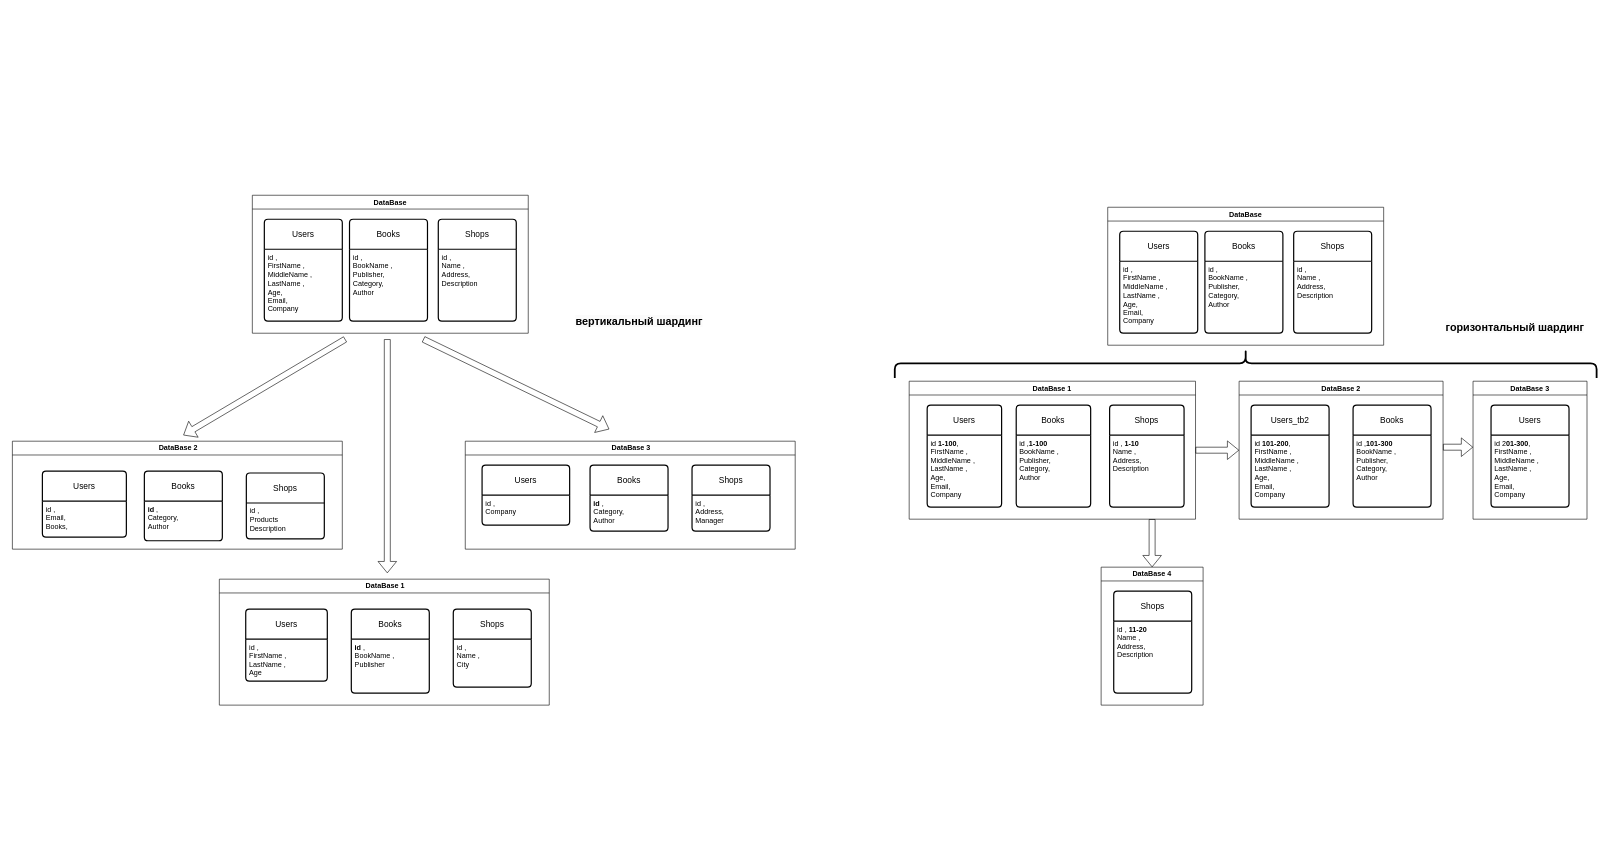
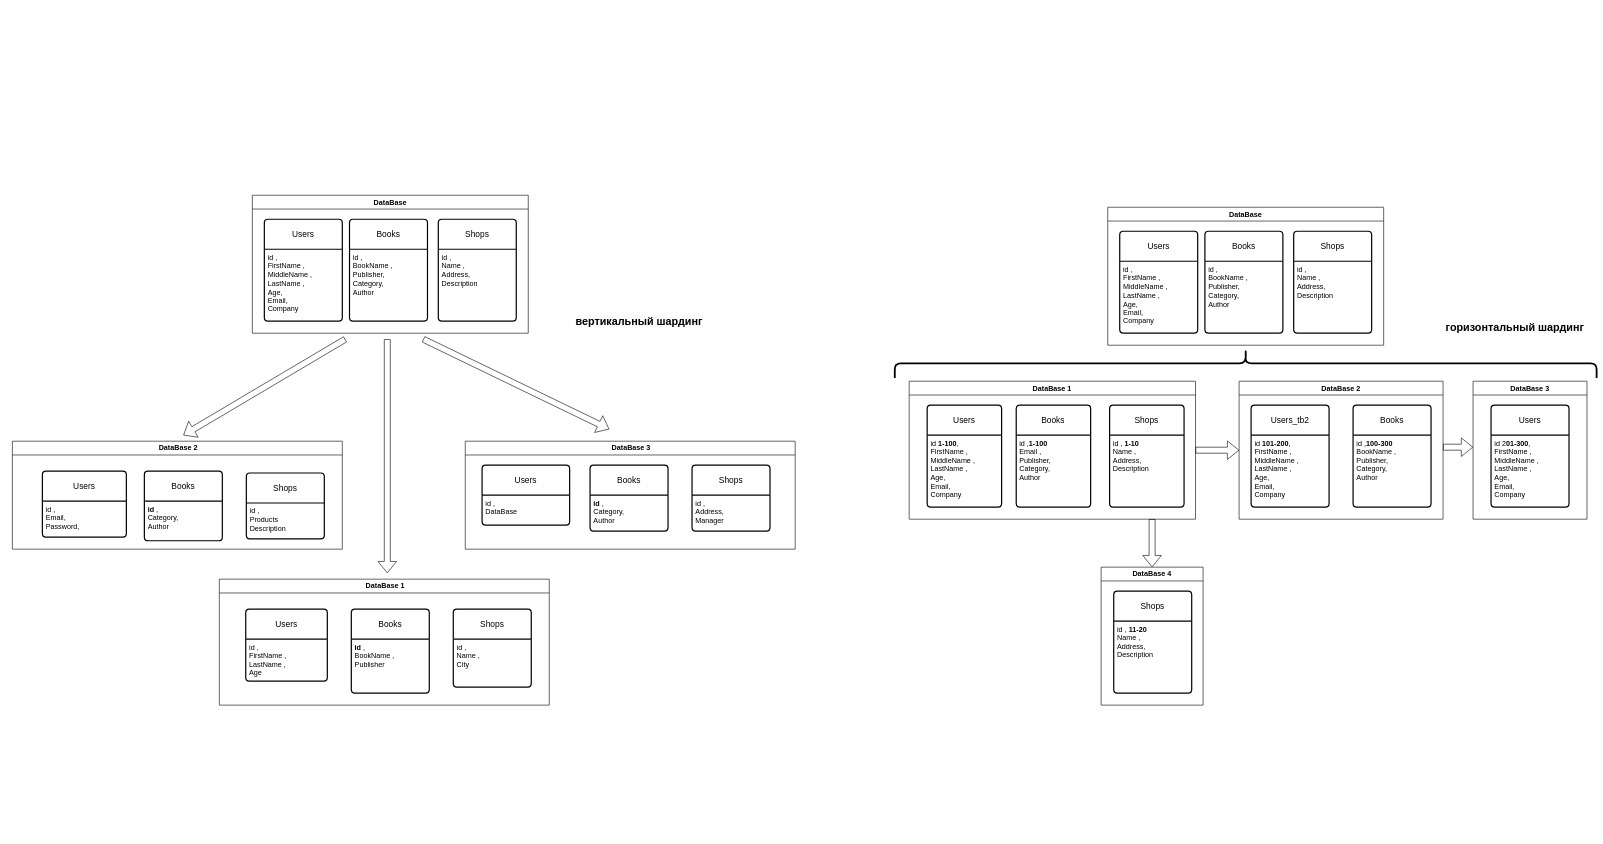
(1038, 461) -> (1037, 461)
(1376, 461) -> (1376, 461)
(500, 508) -> (502, 508)
(57, 518) -> (63, 518)
